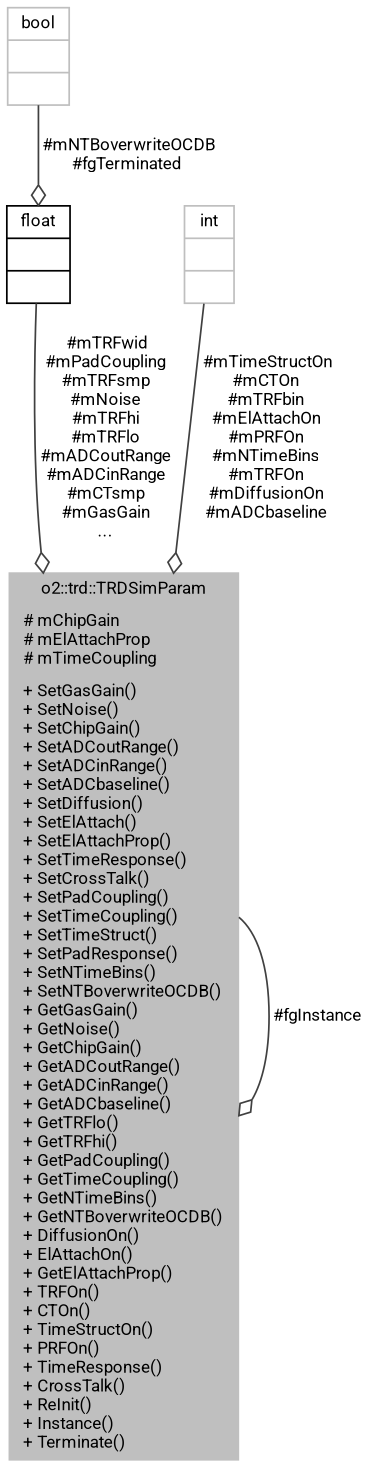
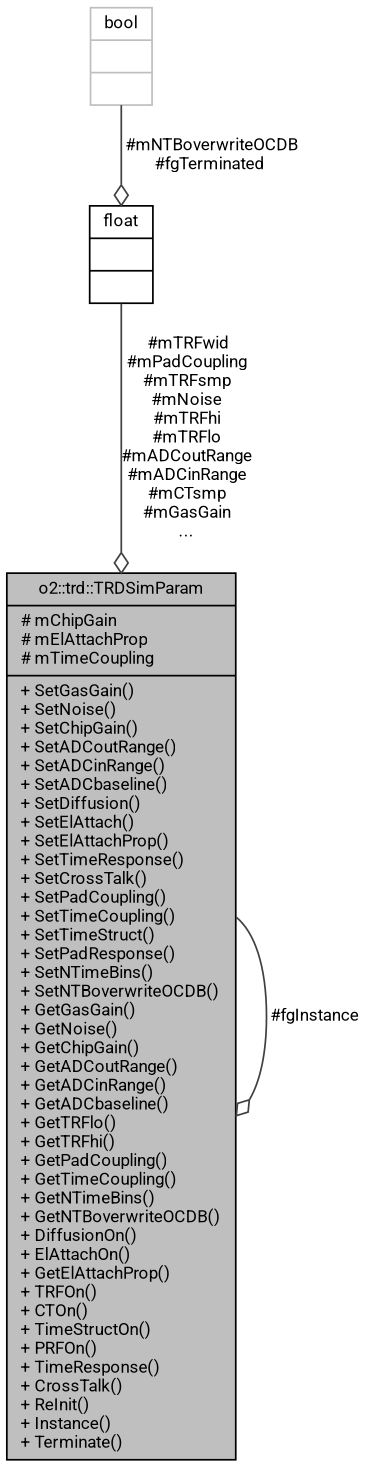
(209, 255) -> none
(124, 1016) -> (121, 1016)
